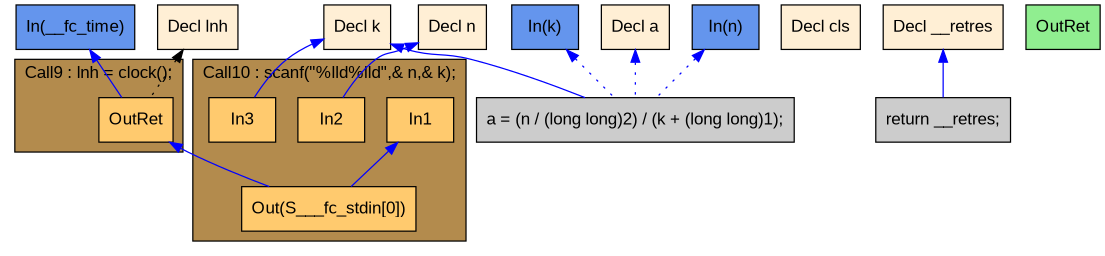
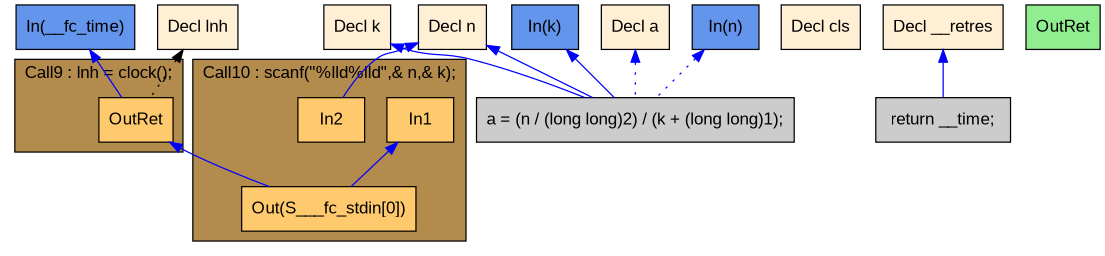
none -> (546, 74)
(595, 78) -> (595, 78)
(242, 120) -> none
(943, 120) -> (943, 120)
